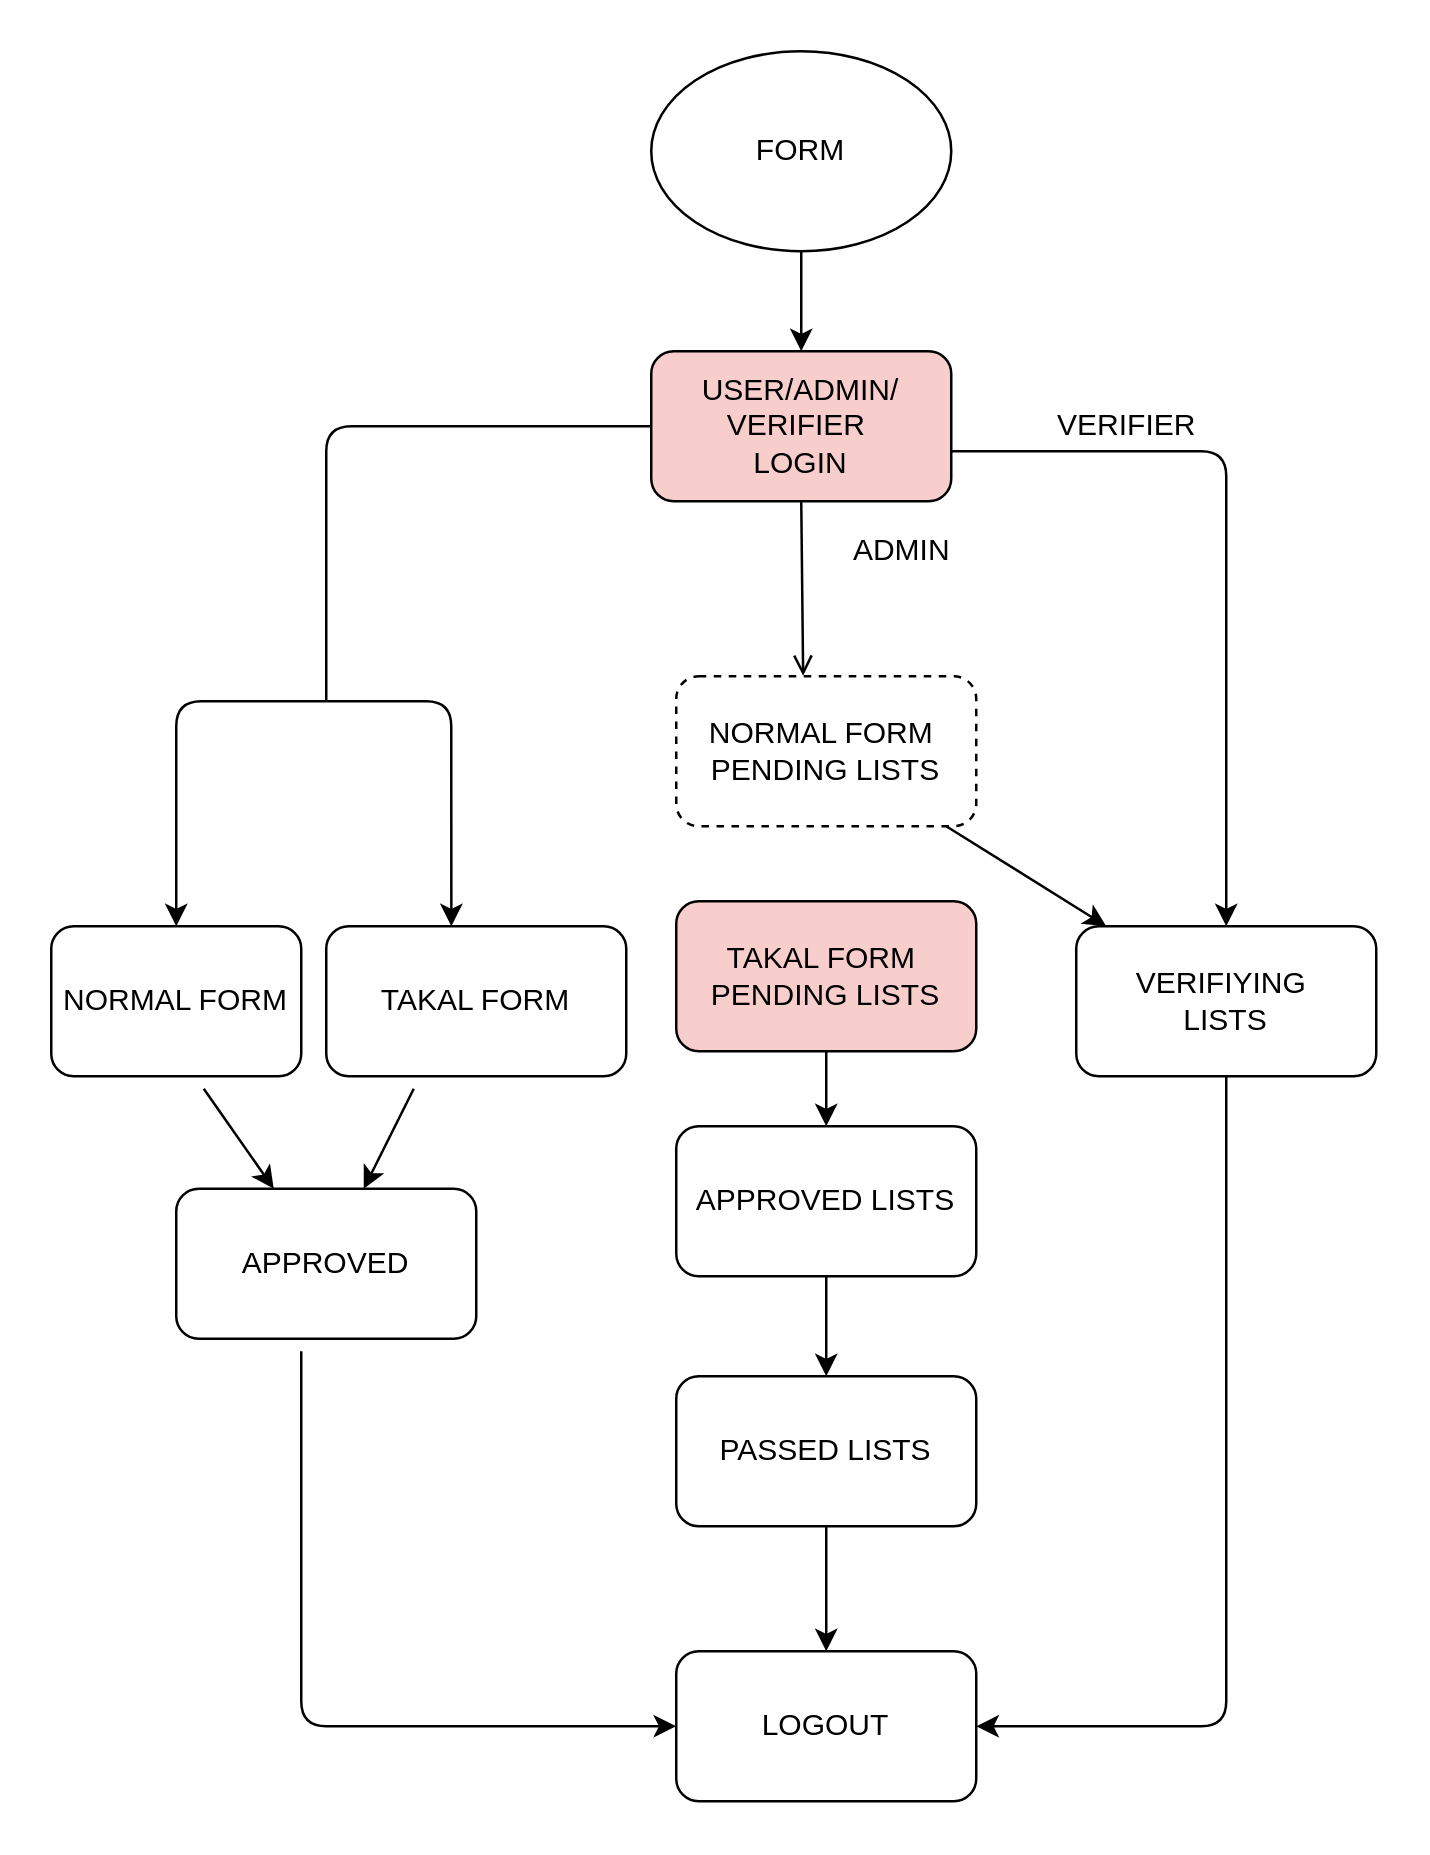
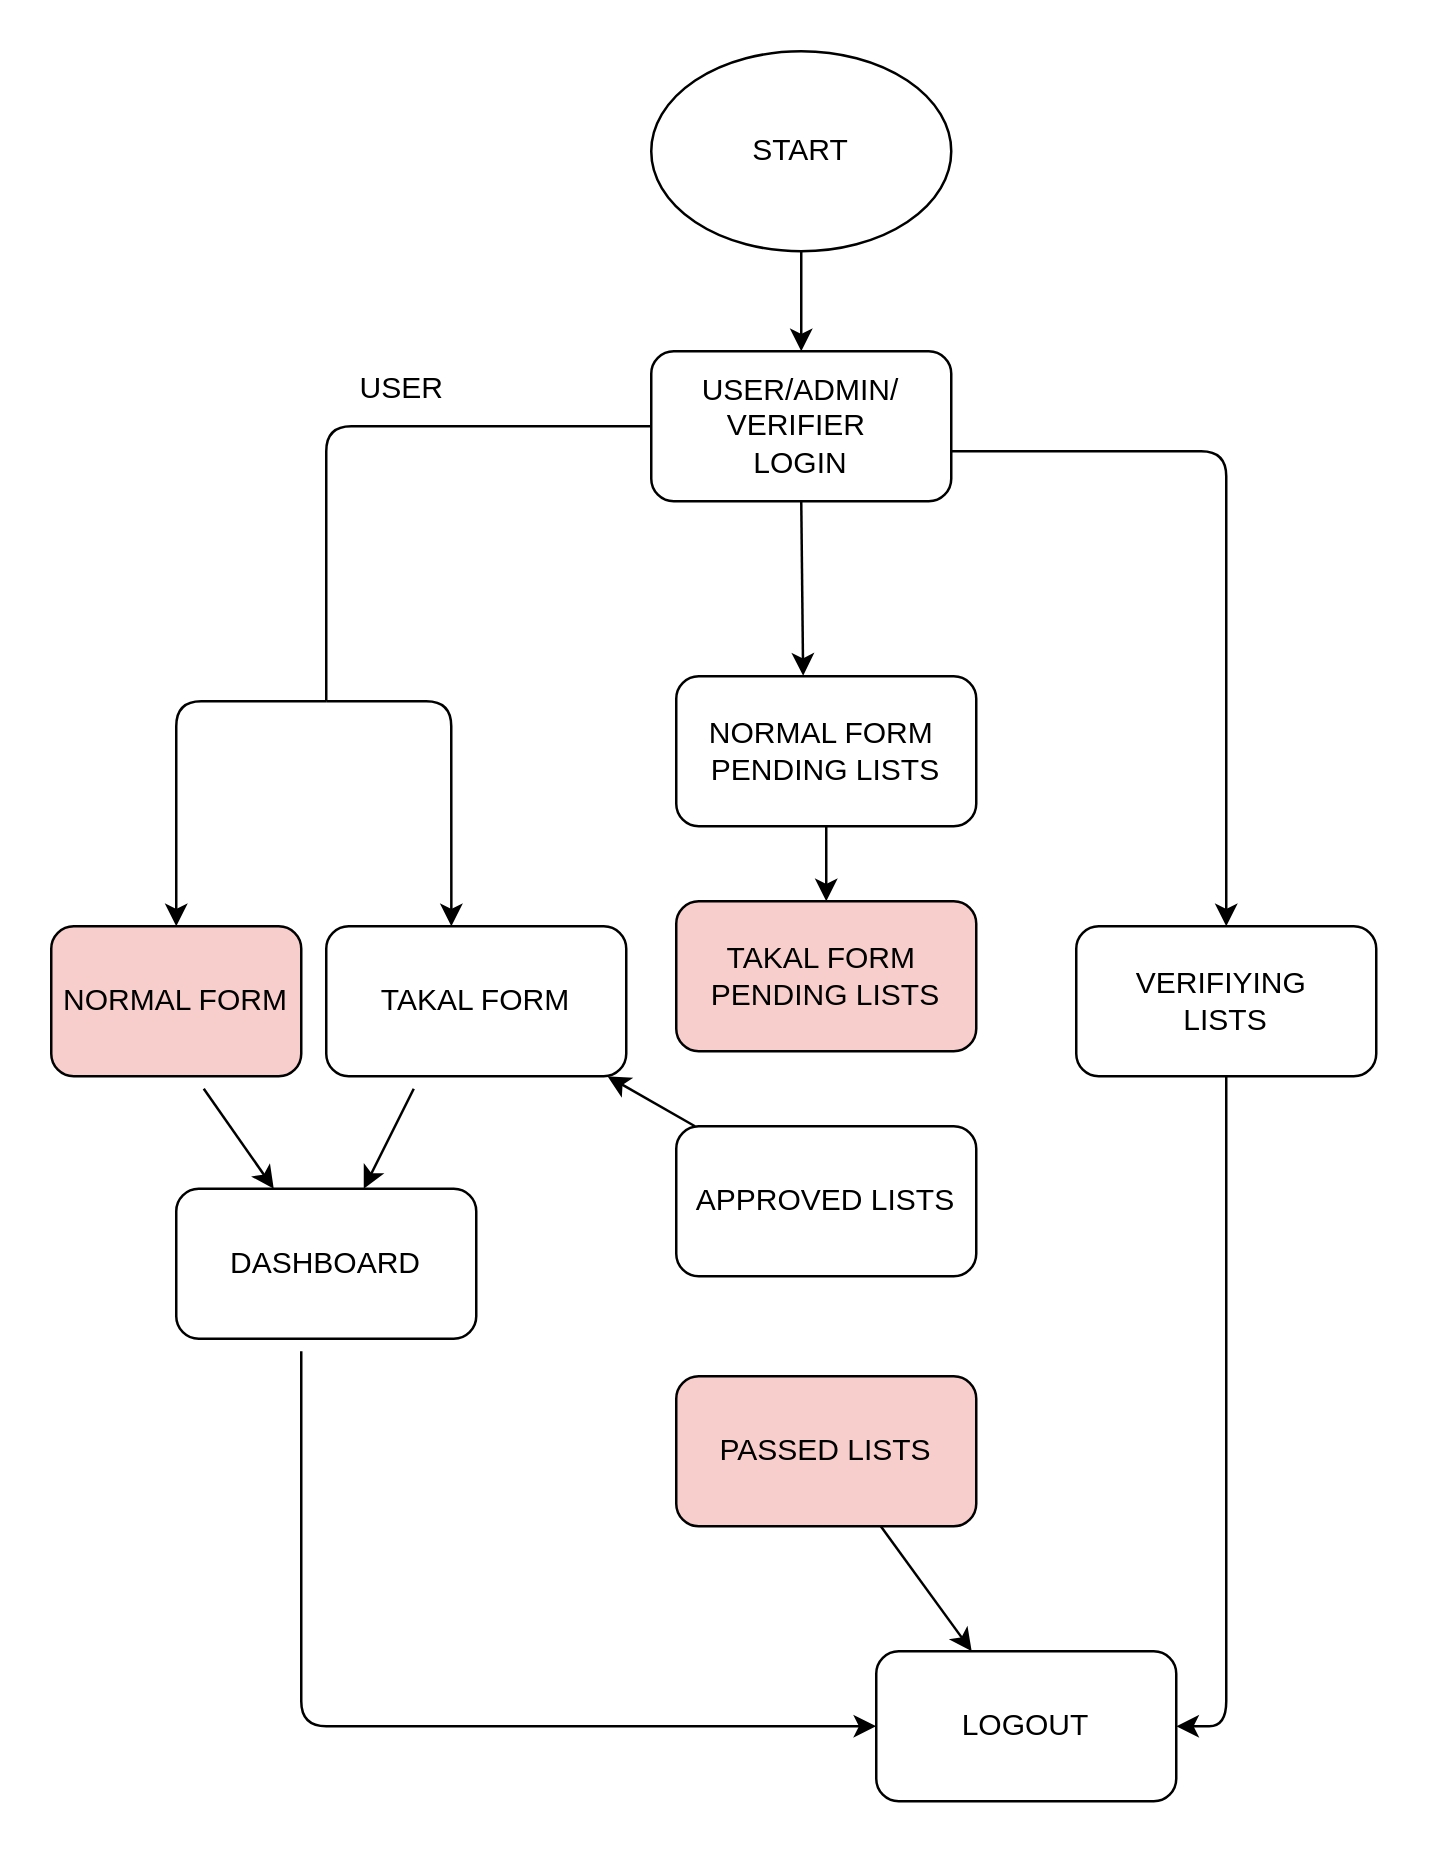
(801, 151) -> (801, 151)
none -> (401, 389)
(801, 426) -> (801, 426)
(1126, 426) -> none
(901, 551) -> none
(803, 661) -> (803, 657)
(826, 751) -> (826, 751)
(1020, 872) -> (826, 855)
(176, 1001) -> (176, 1001)
(826, 1080) -> none
(326, 1264) -> (326, 1264)
(826, 1318) -> (658, 1105)
(826, 1451) -> (826, 1451)
(826, 1726) -> (1026, 1726)
